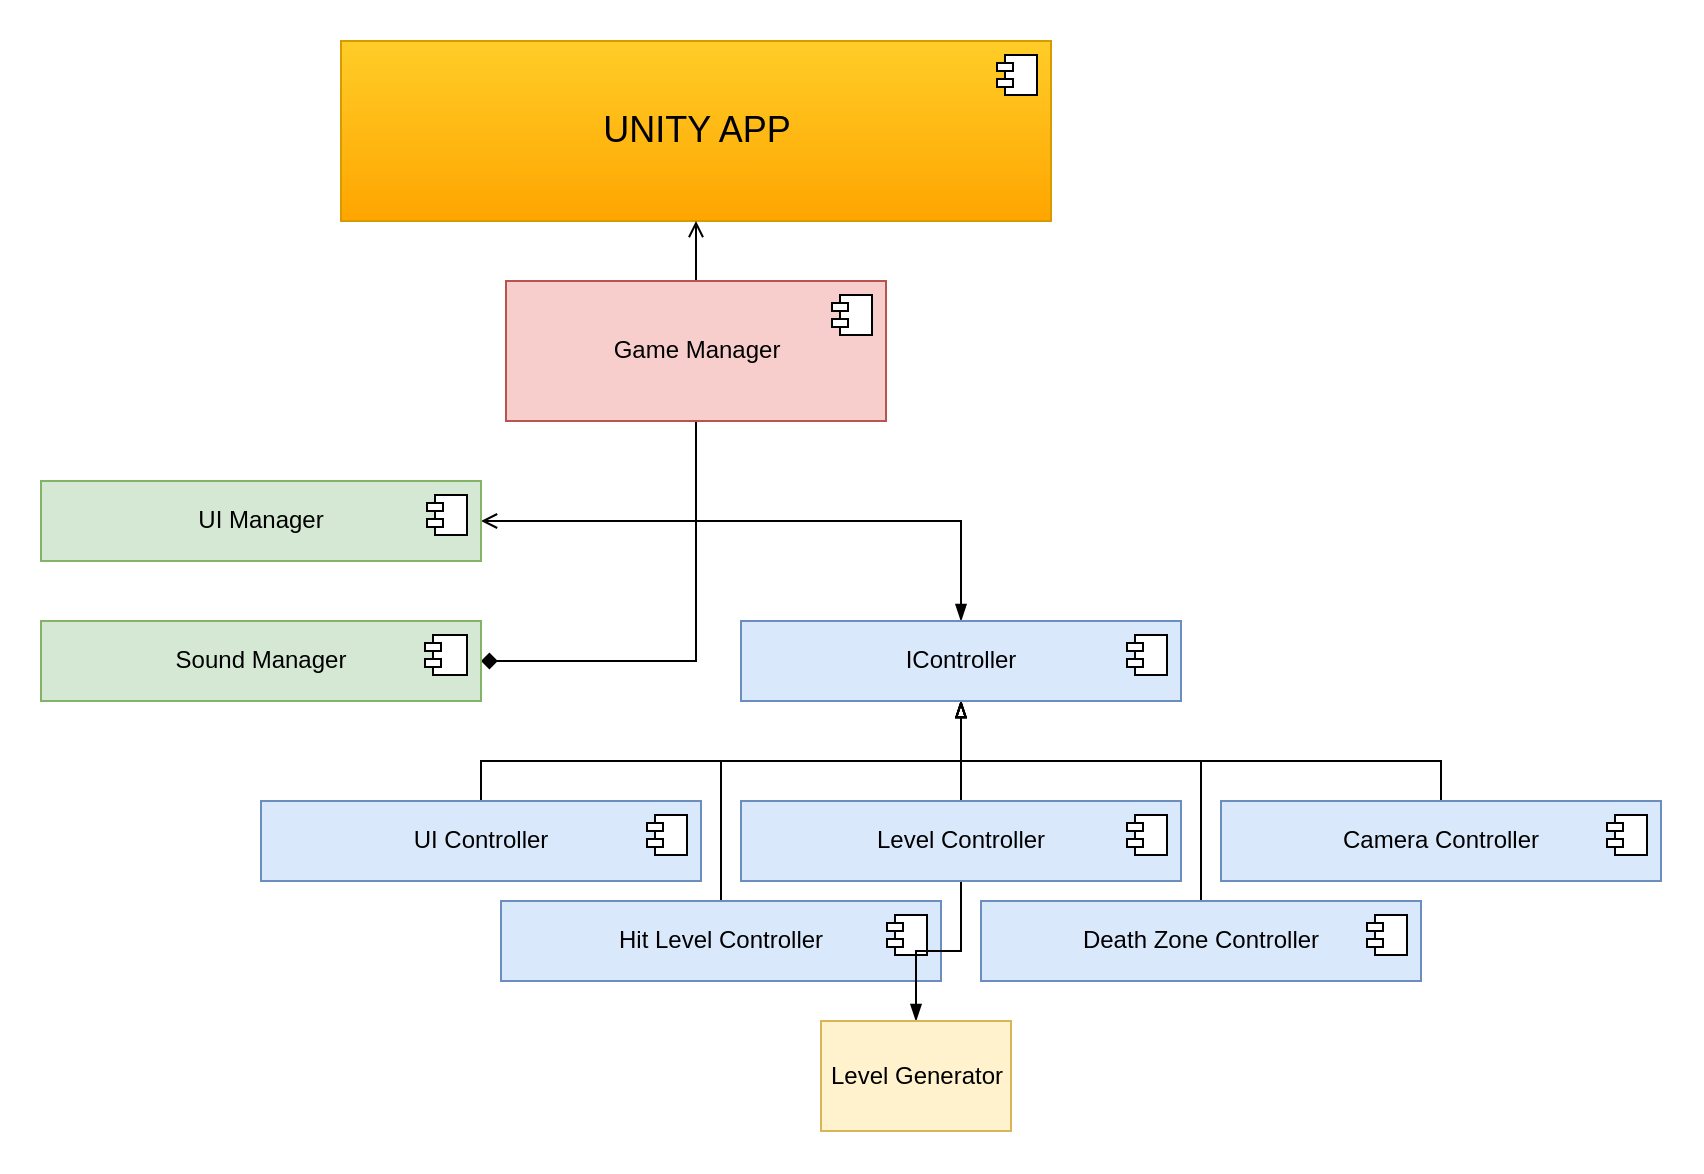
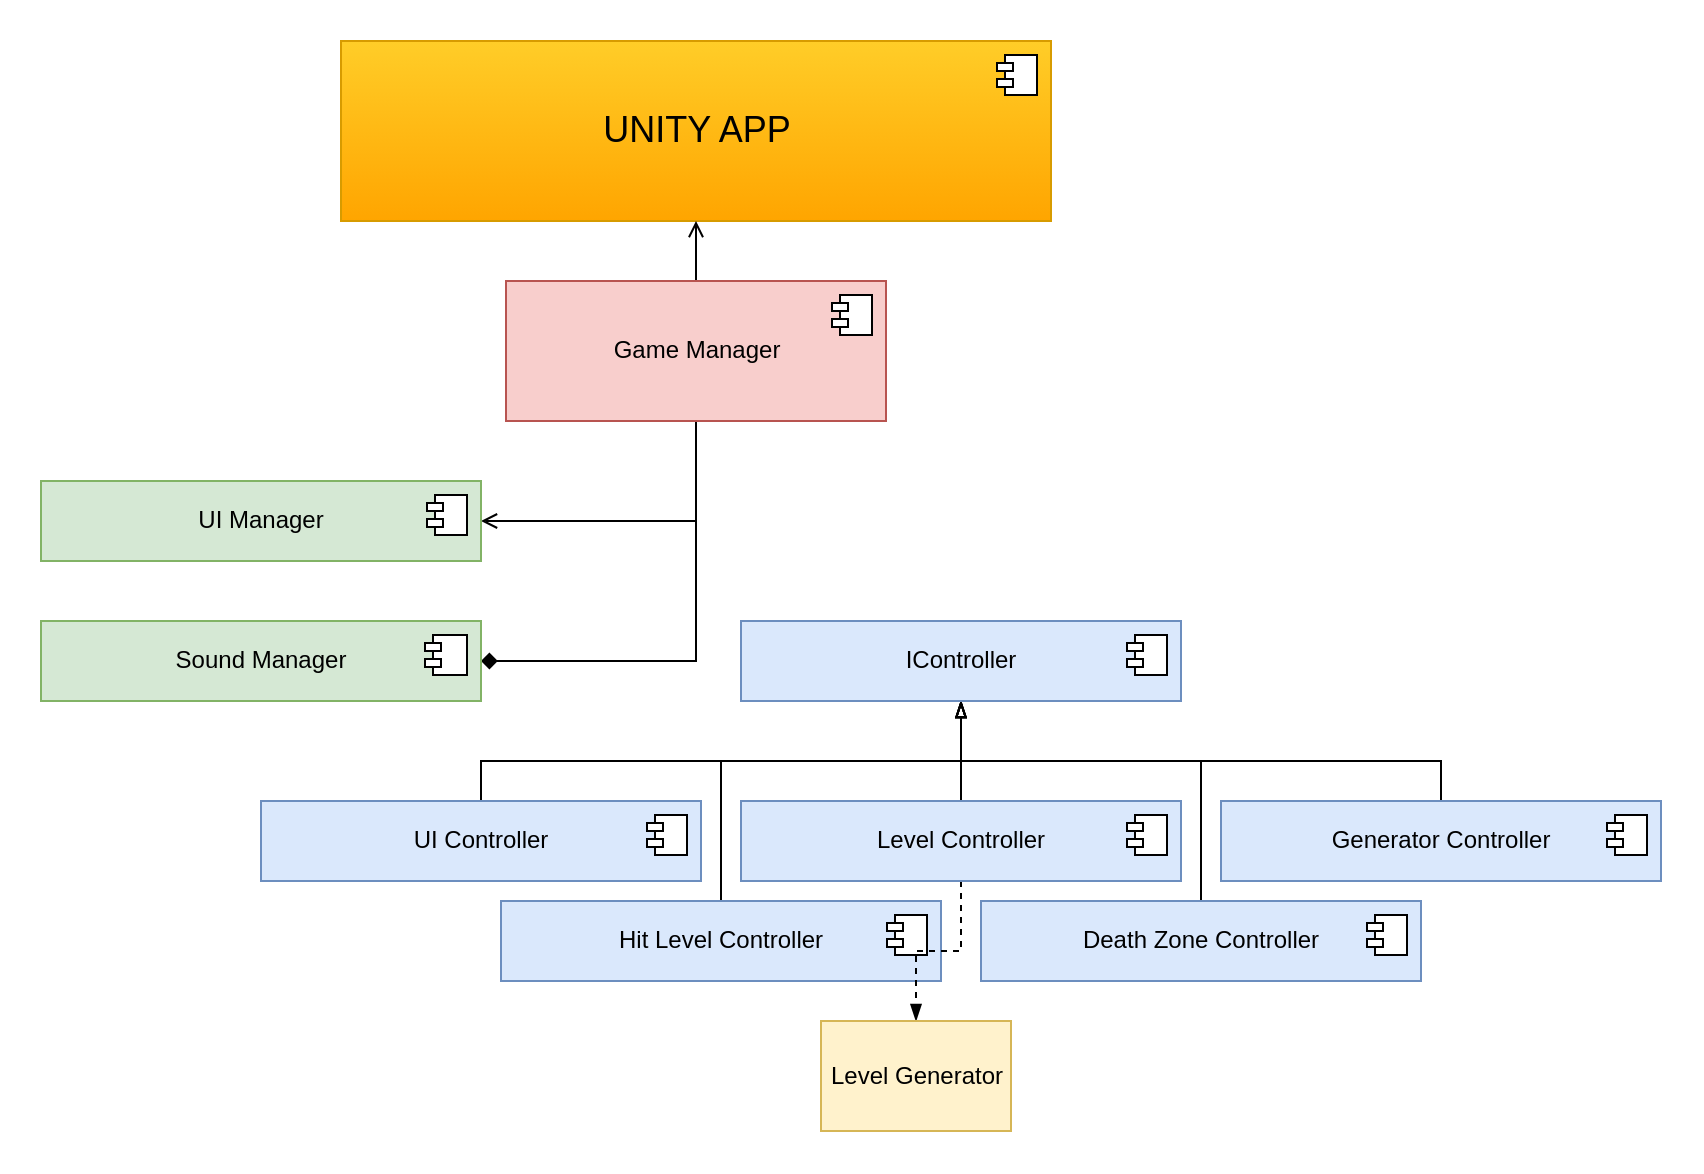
(872, 521) -> none
(1442, 841) -> (1442, 841)
(945, 951) -> (945, 951)
